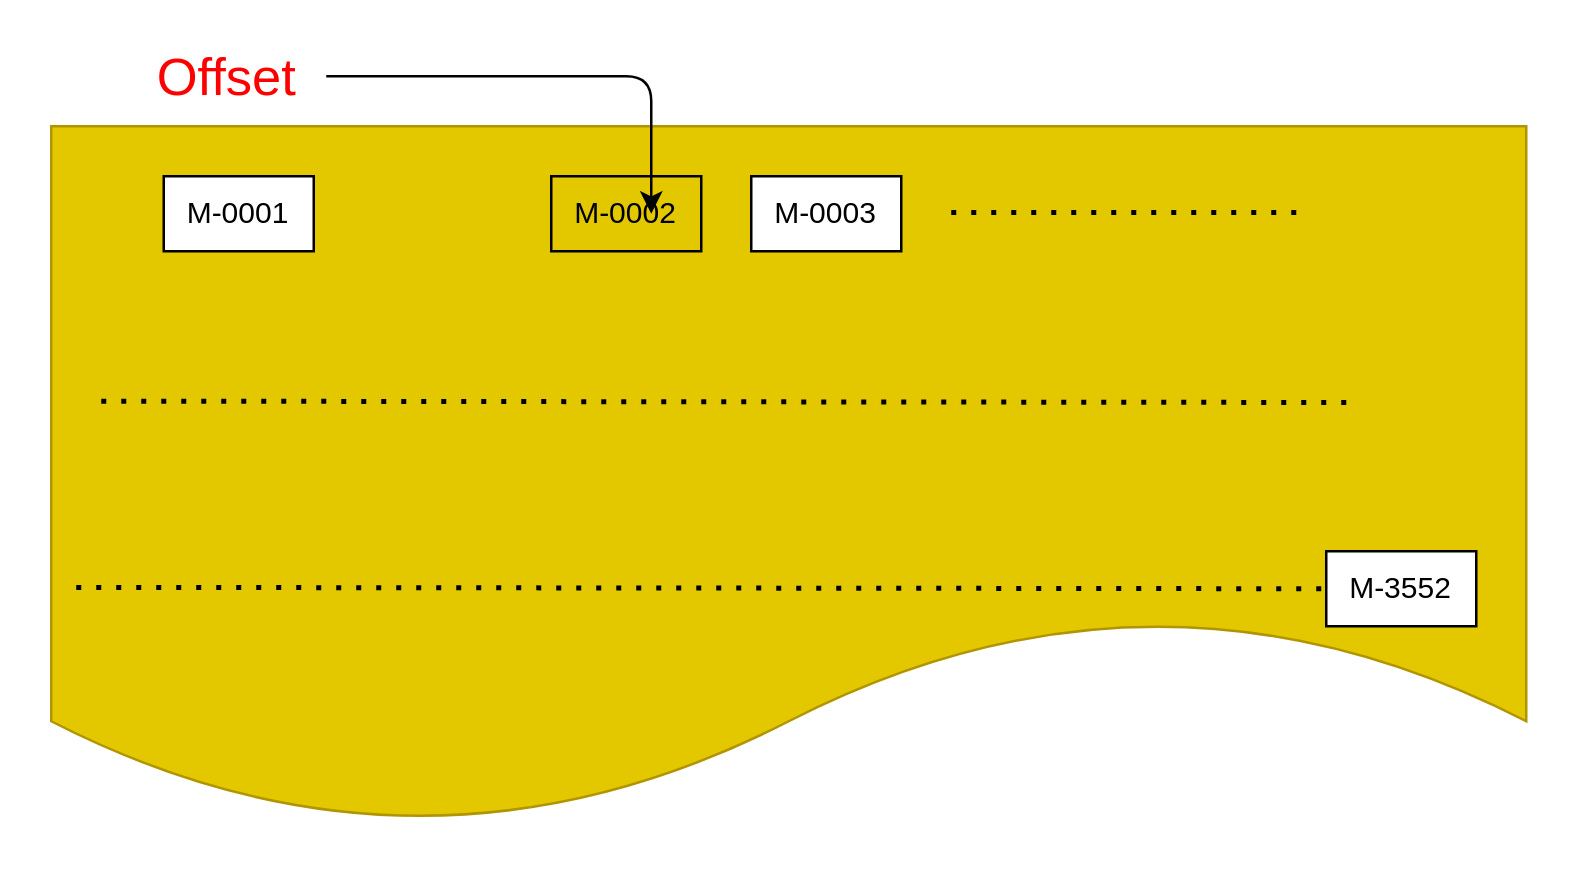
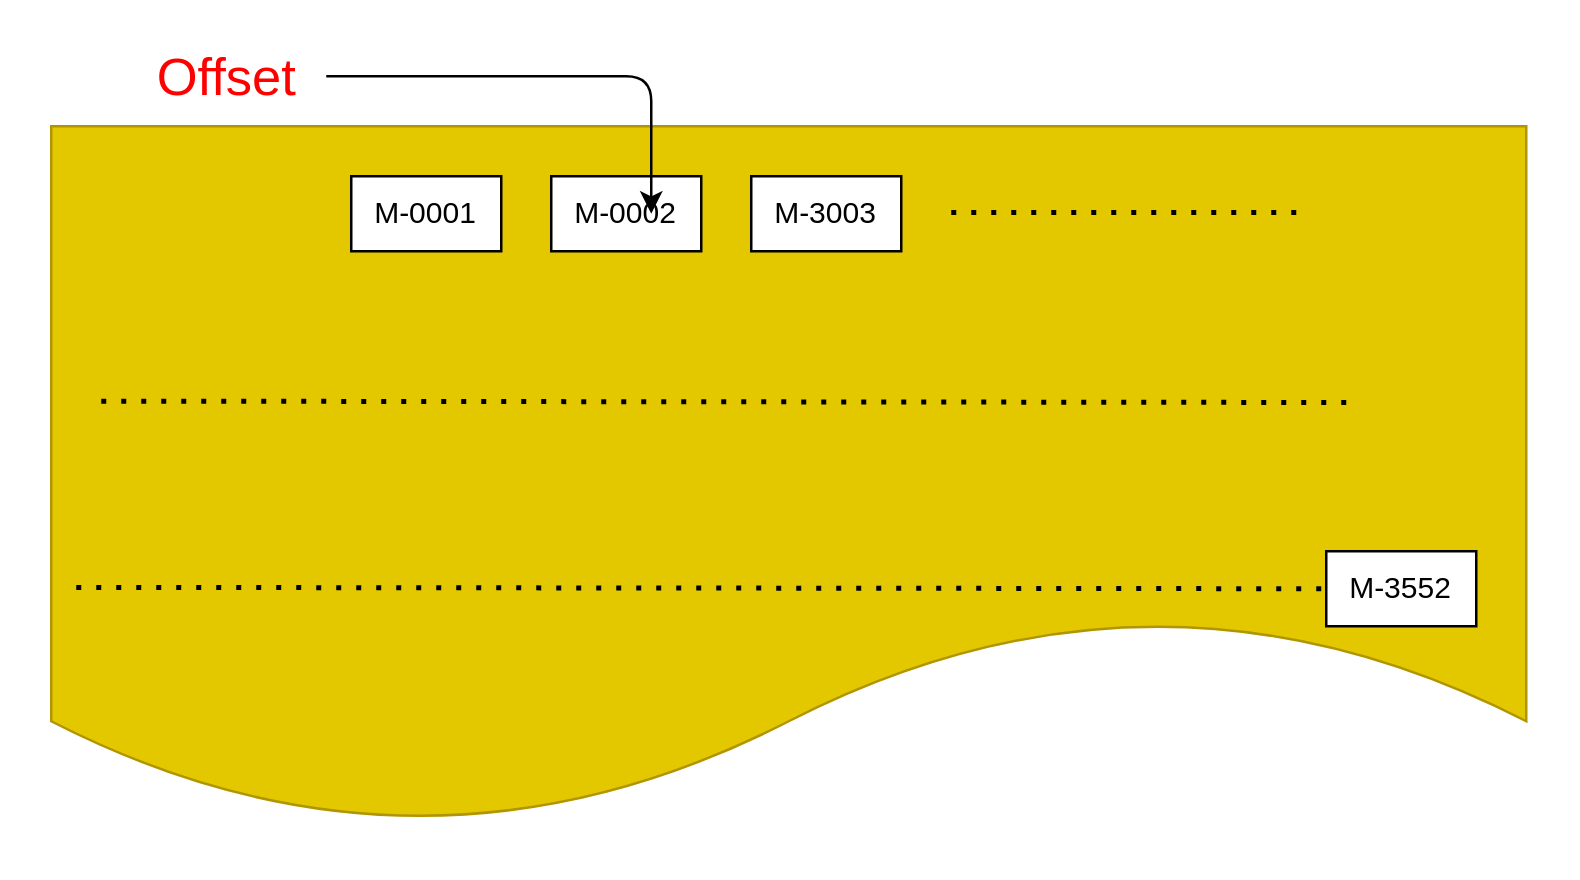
(239, 214) -> (426, 214)
(626, 214) -> (626, 214)
(826, 214) -> (826, 214)
